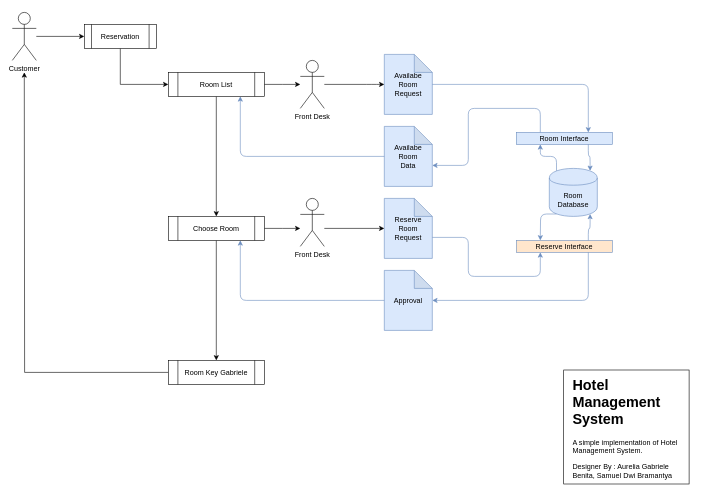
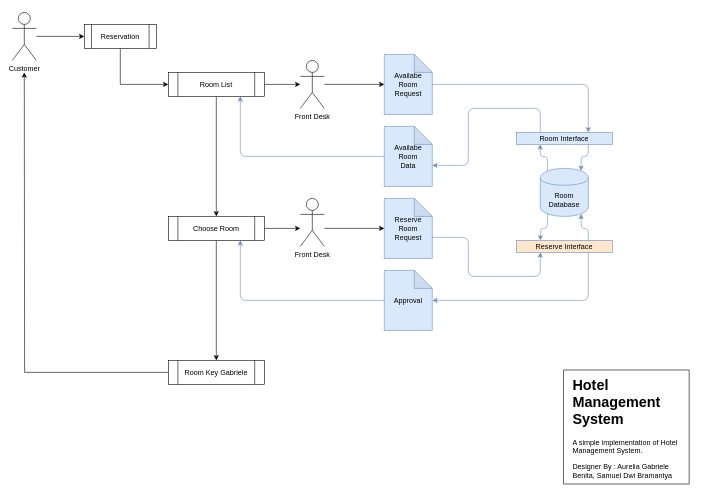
(573, 192) -> (564, 192)
